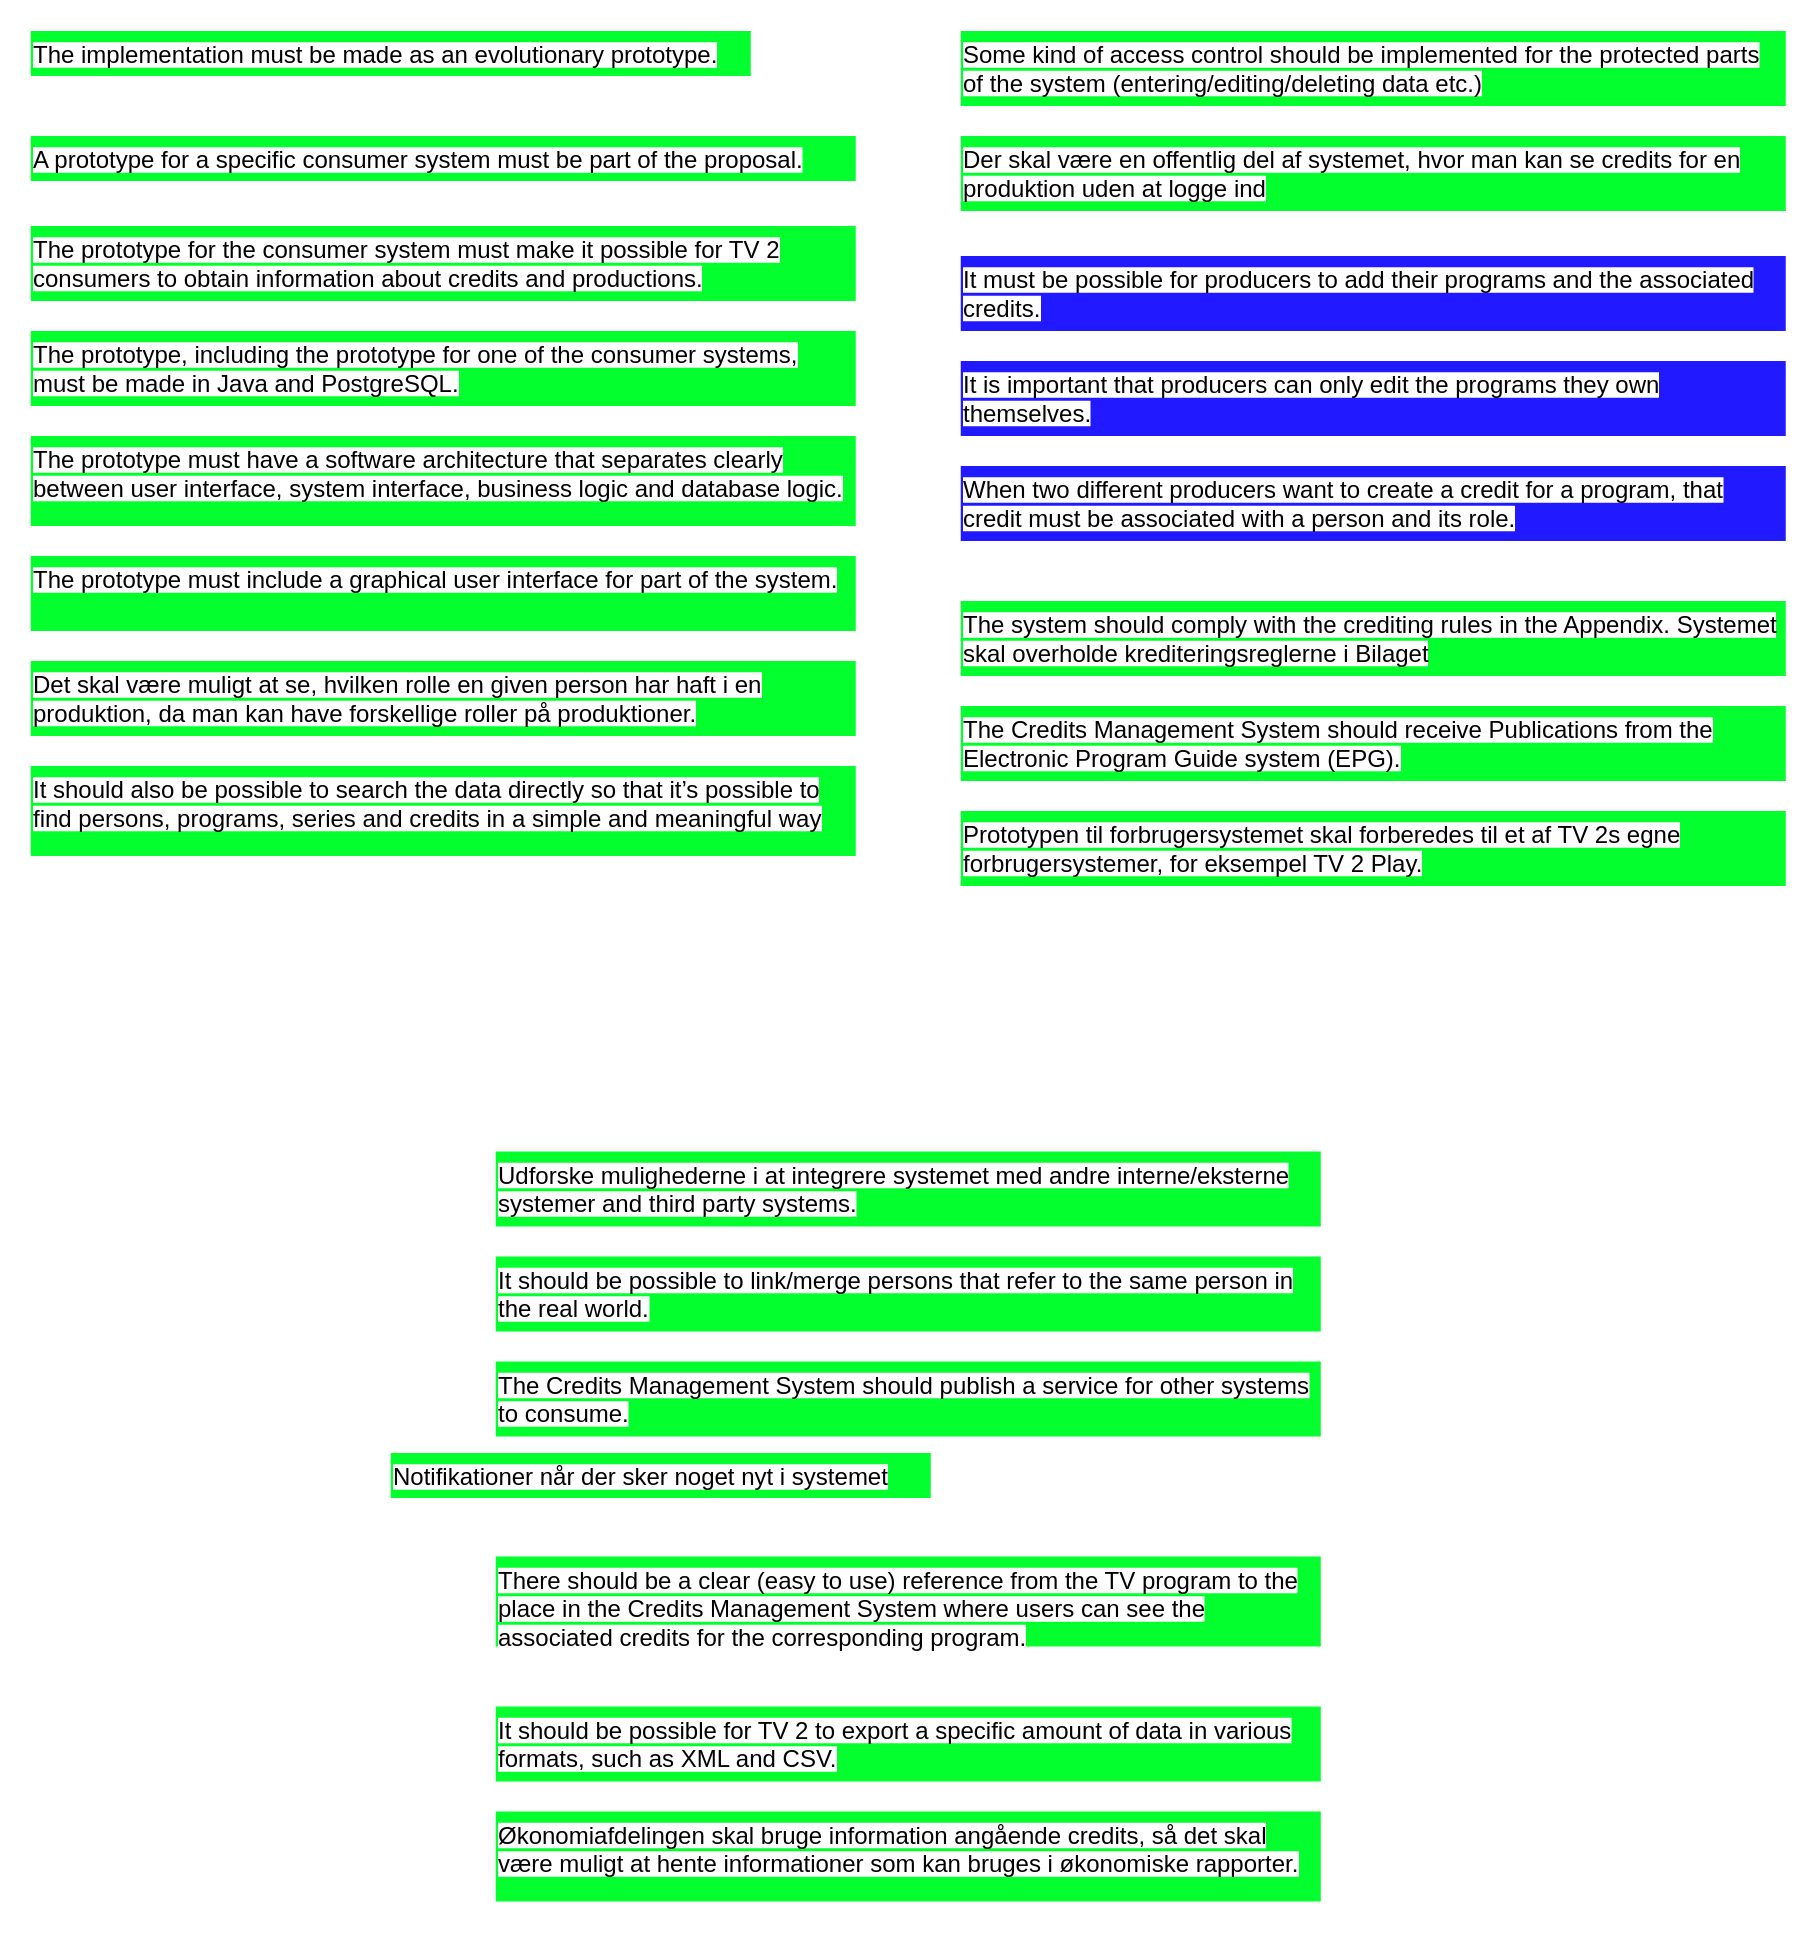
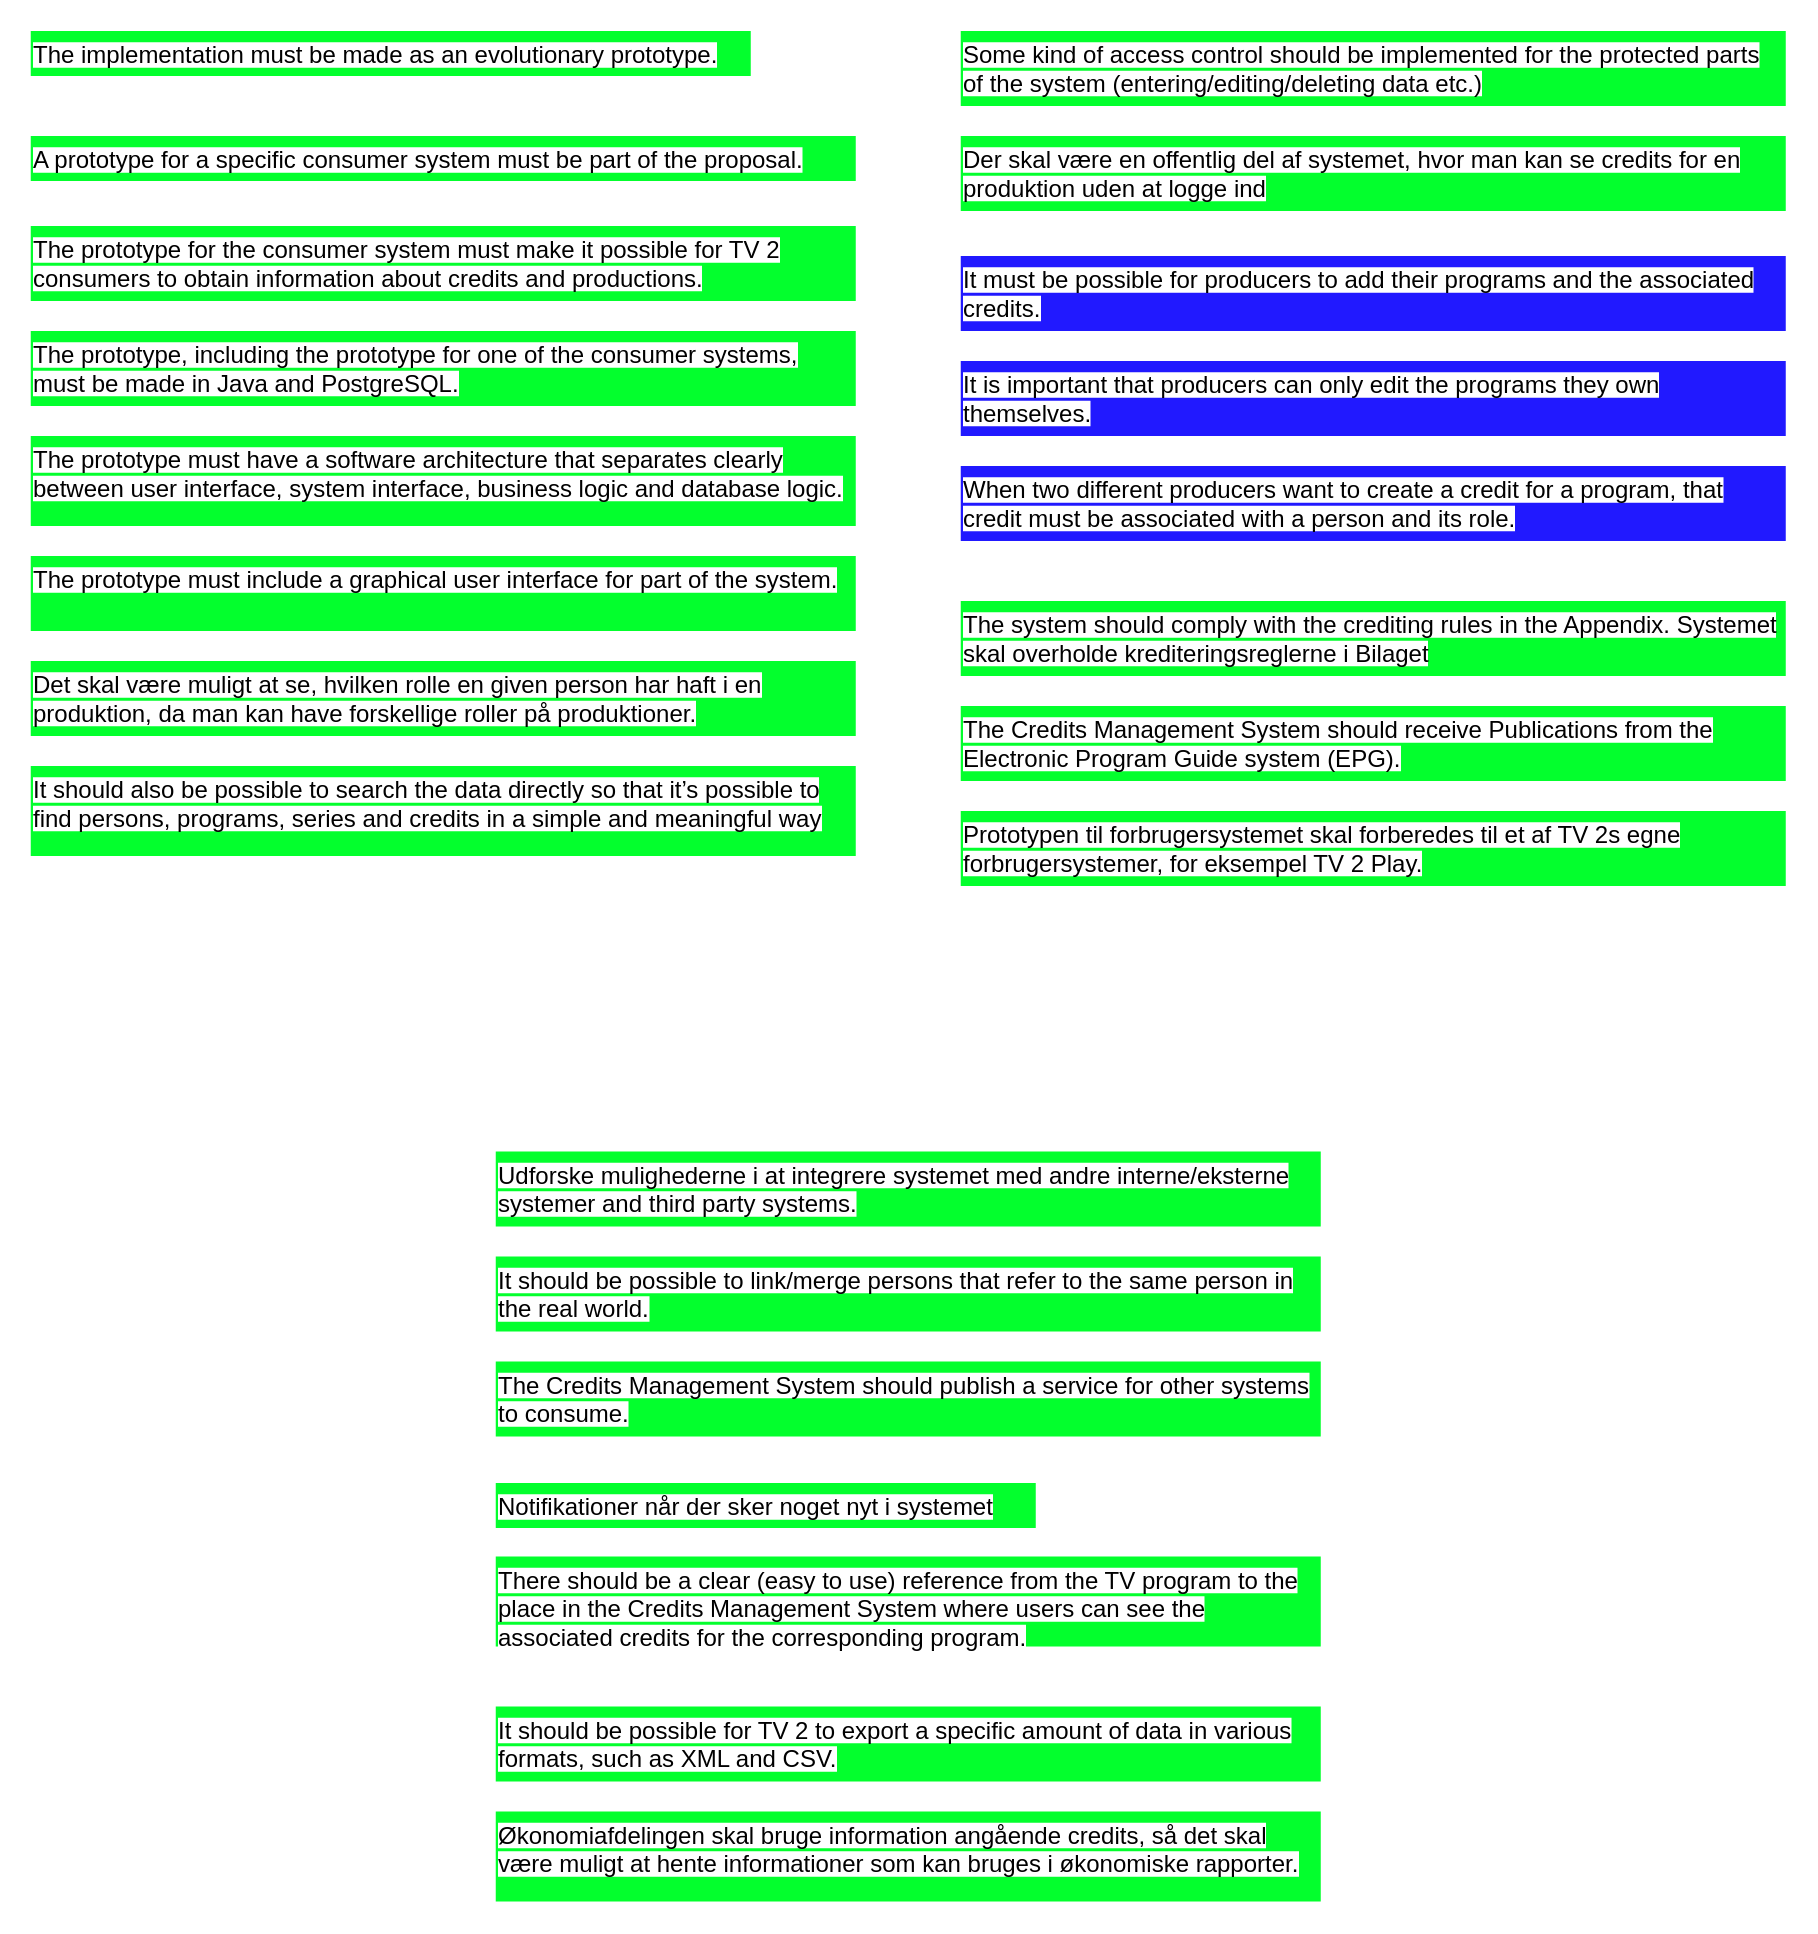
(661, 1475) -> (766, 1505)
